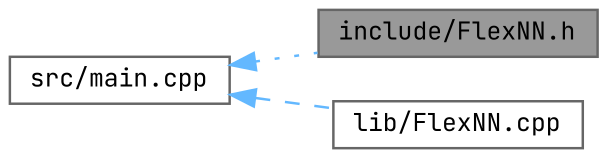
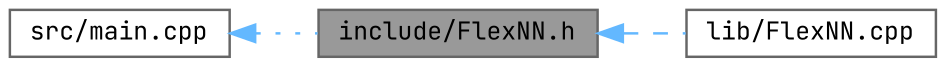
(294, 103) -> (655, 33)
